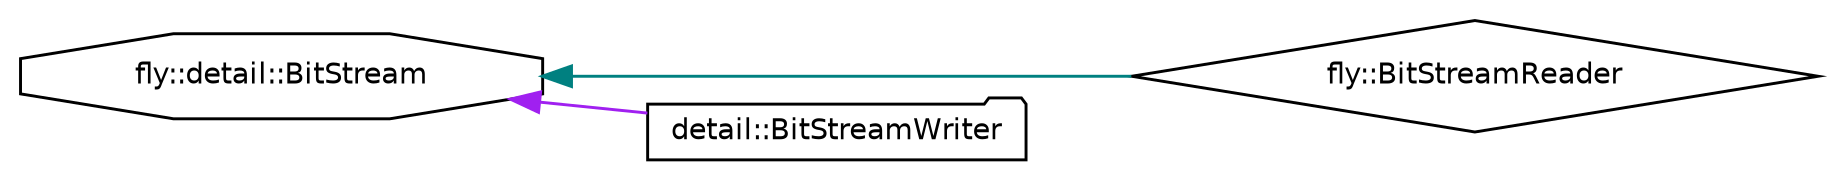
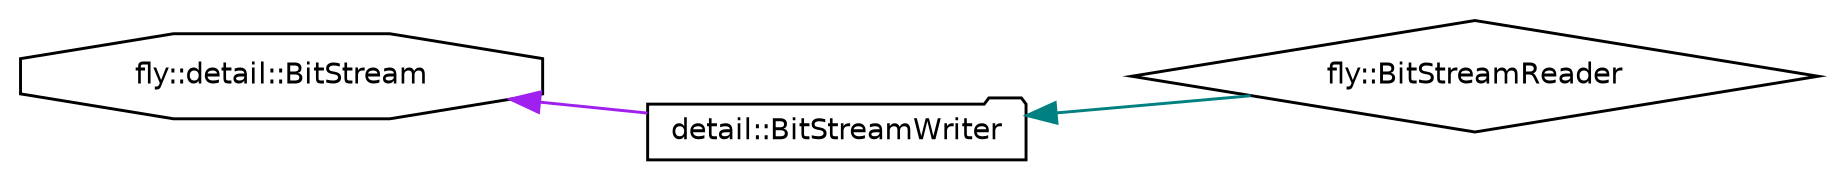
(852, 76) -> (1153, 104)
